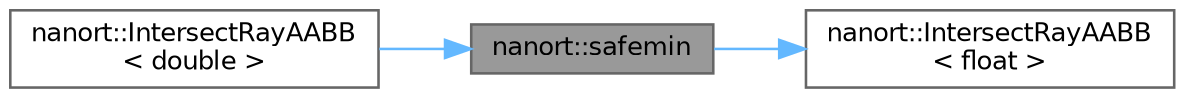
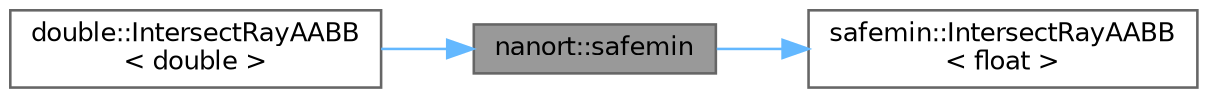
(194, 49) -> (196, 49)
(990, 49) -> (1003, 49)
